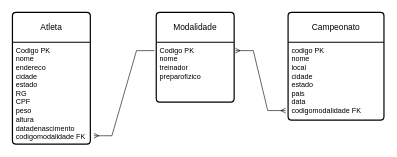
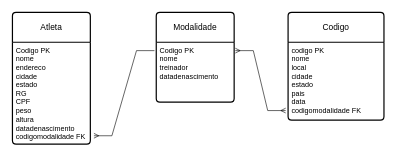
(336, 27) -> (336, 27)
(184, 64) -> (191, 64)
